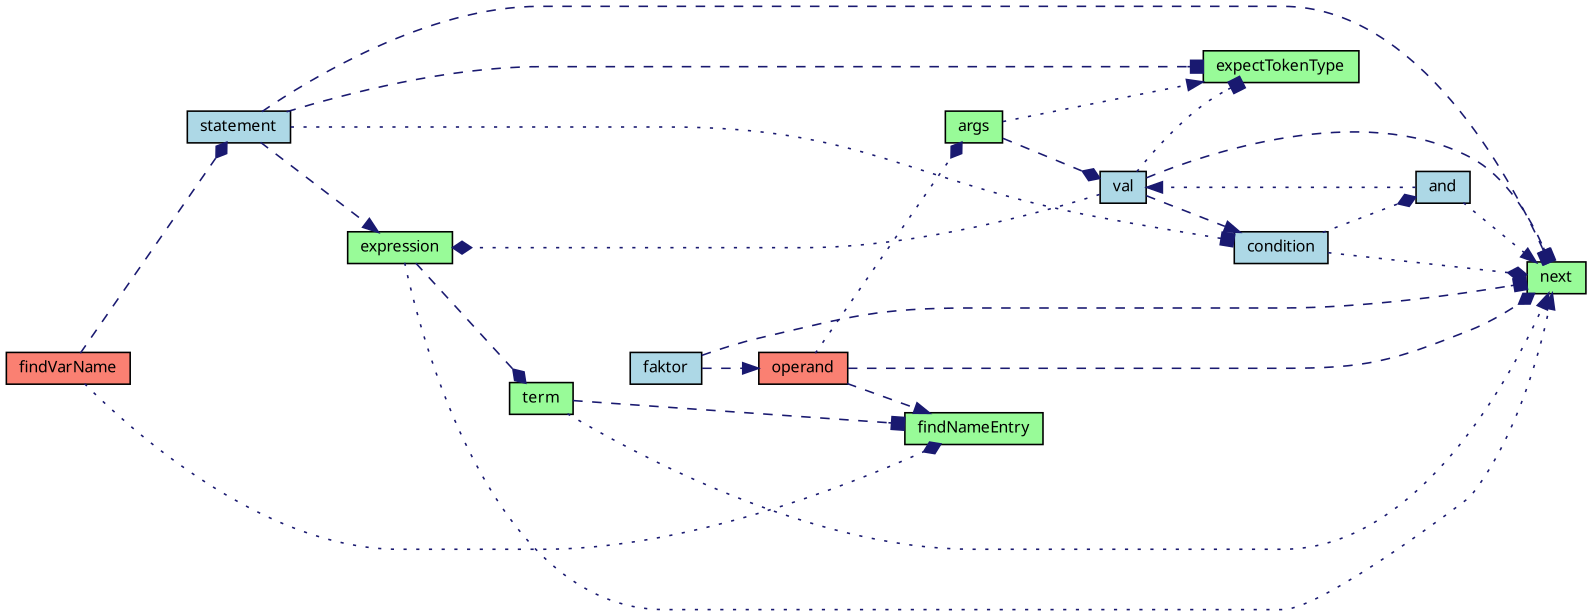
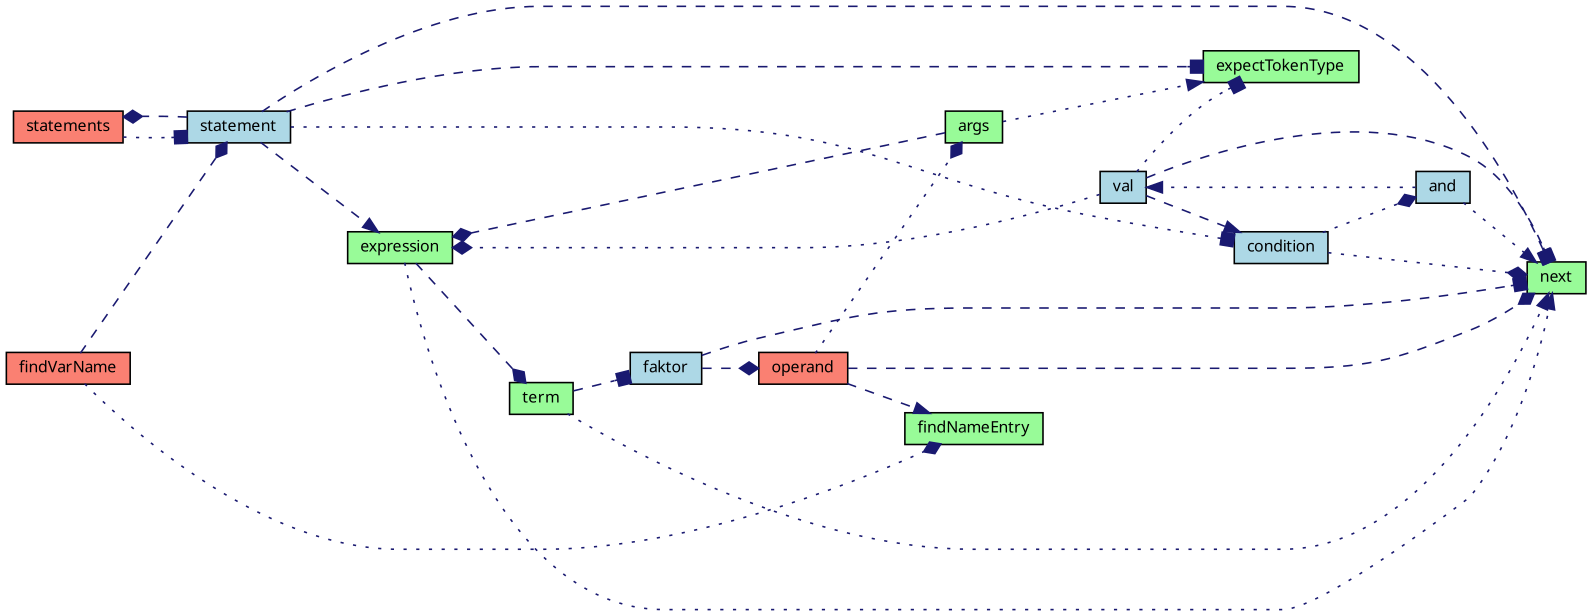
none -> (68, 127)
(1042, 155) -> (708, 183)
(722, 368) -> (722, 368)
(731, 412) -> (594, 386)
